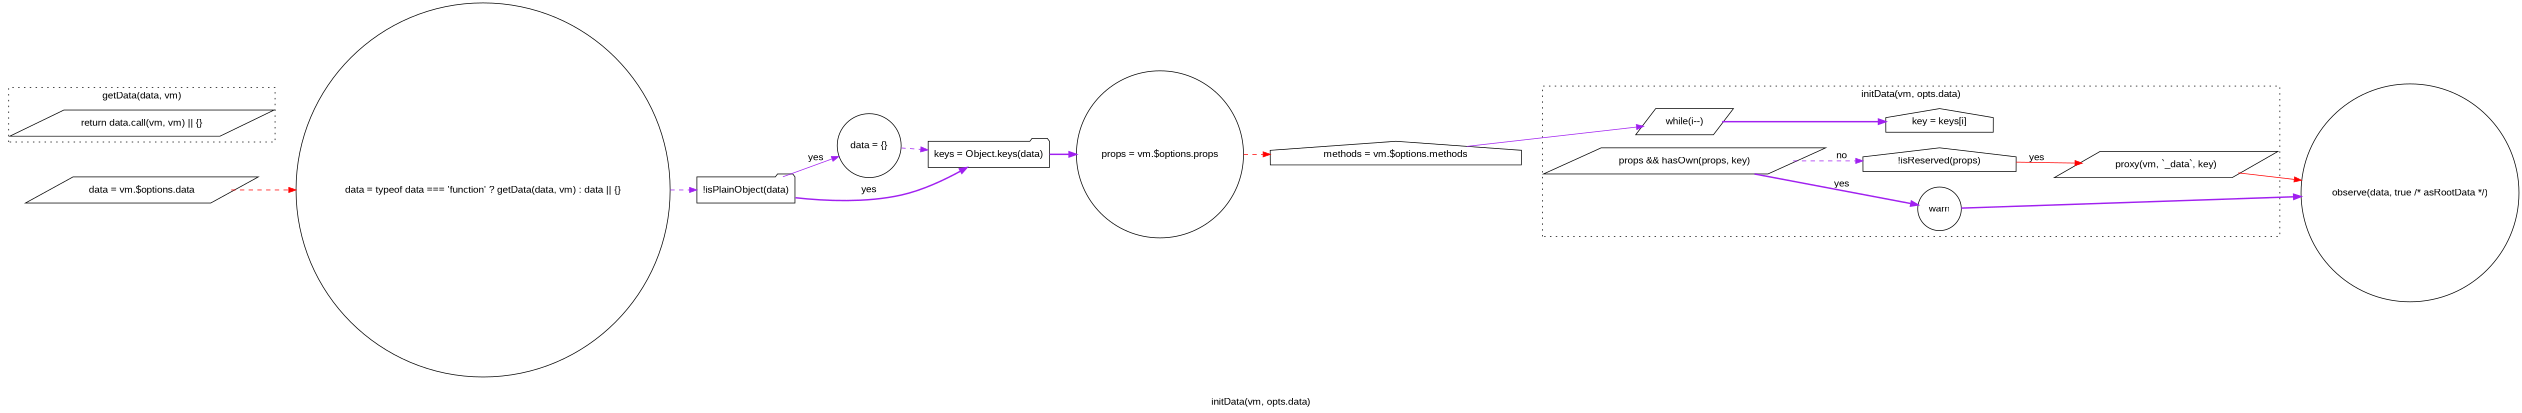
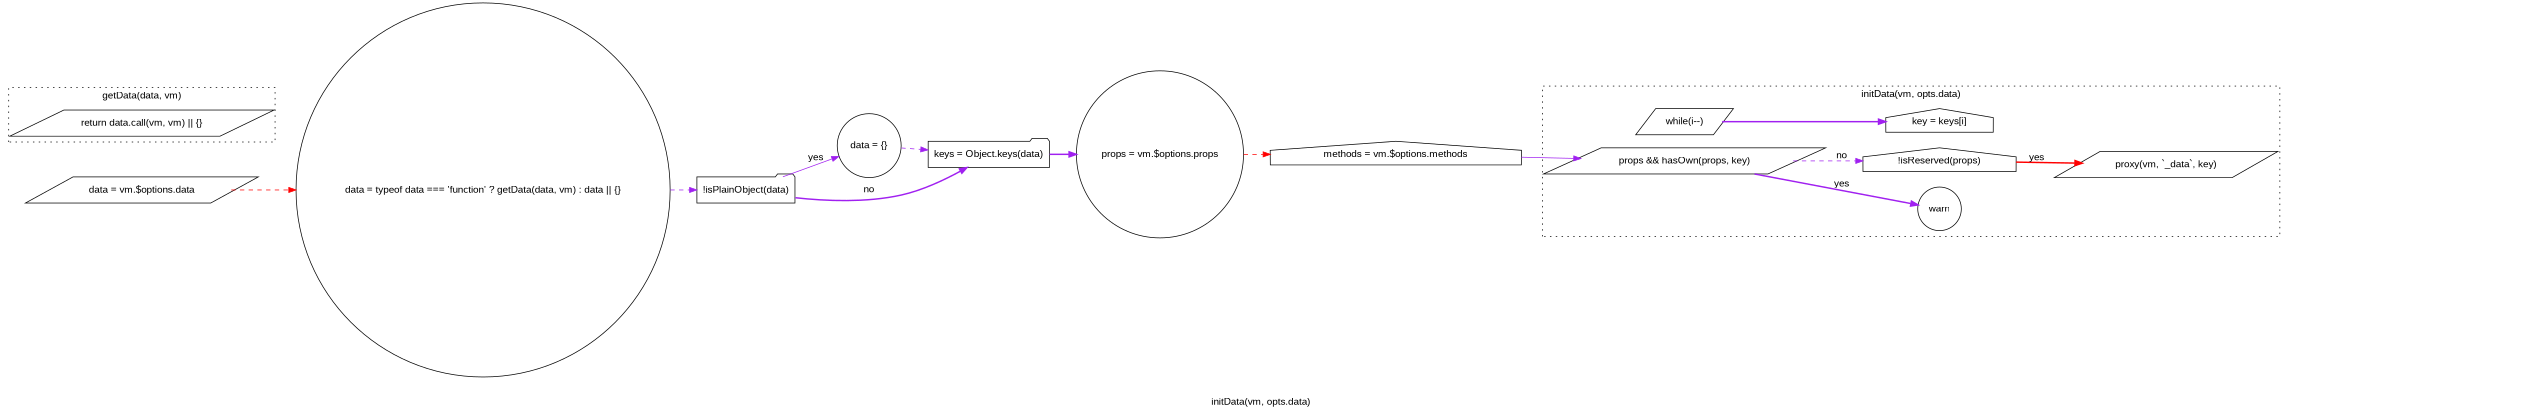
(1552, 137) -> (1547, 158)
(2045, 163) -> (2045, 163)
(869, 190) -> (869, 190)
(2410, 193) -> none
